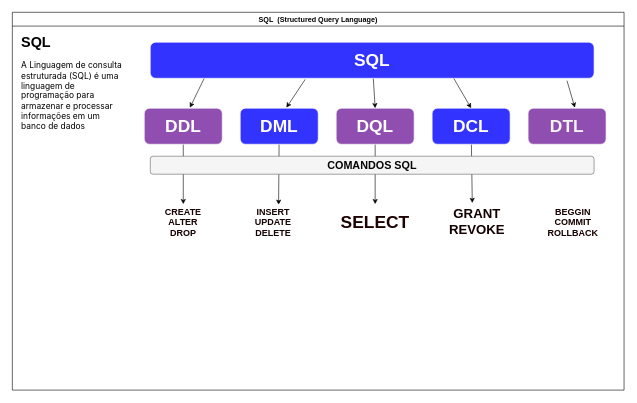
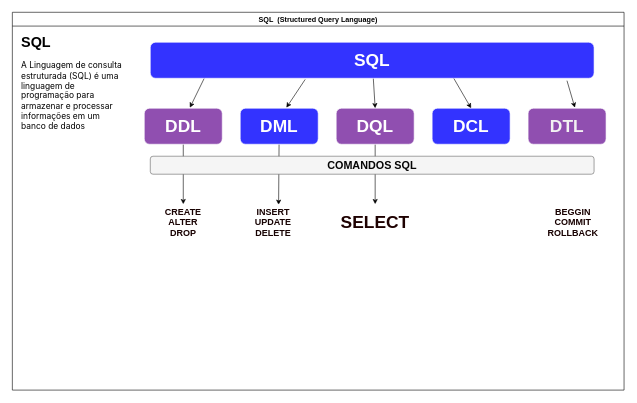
(472, 149) -> none
(477, 222) -> none
